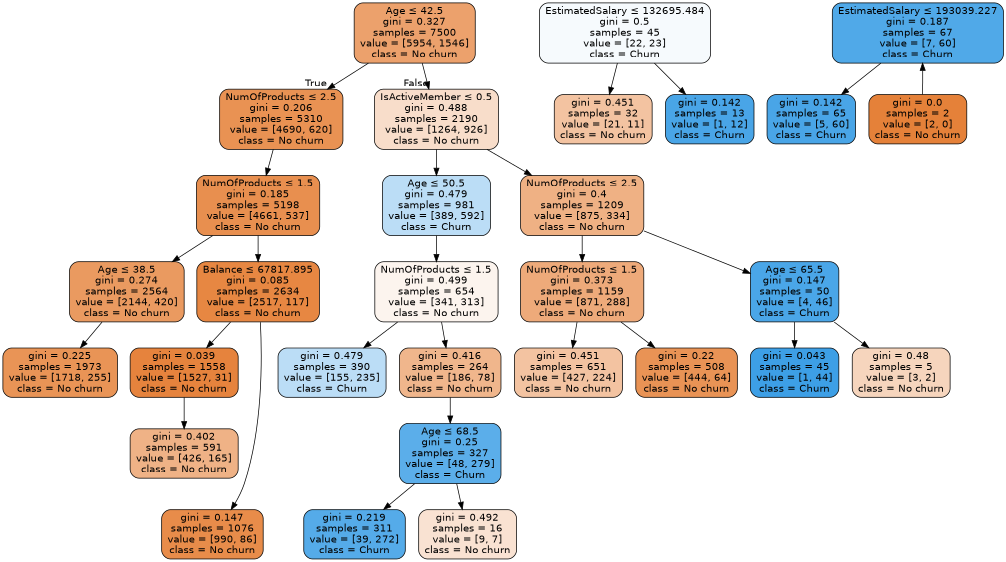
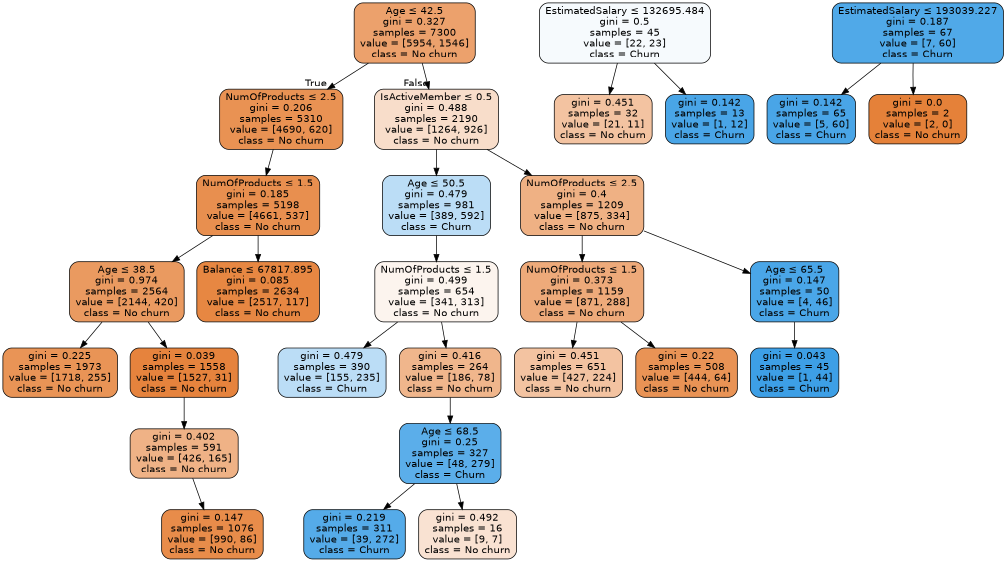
(415, 33) -> (415, 33)
(923, 82) -> (913, 75)
(127, 281) -> (127, 281)
(221, 332) -> (155, 332)
(901, 373) -> none
(258, 415) -> (197, 490)
